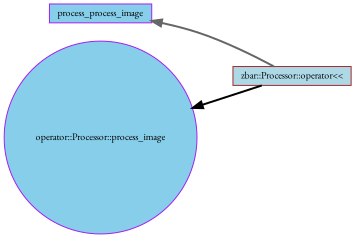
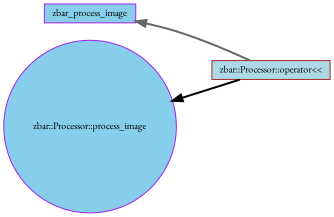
(101, 13) -> (90, 13)
(101, 138) -> (90, 127)
